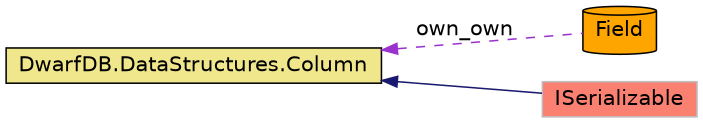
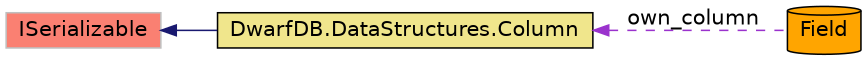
(462, 30) -> (690, 19)
(470, 87) -> (197, 30)
